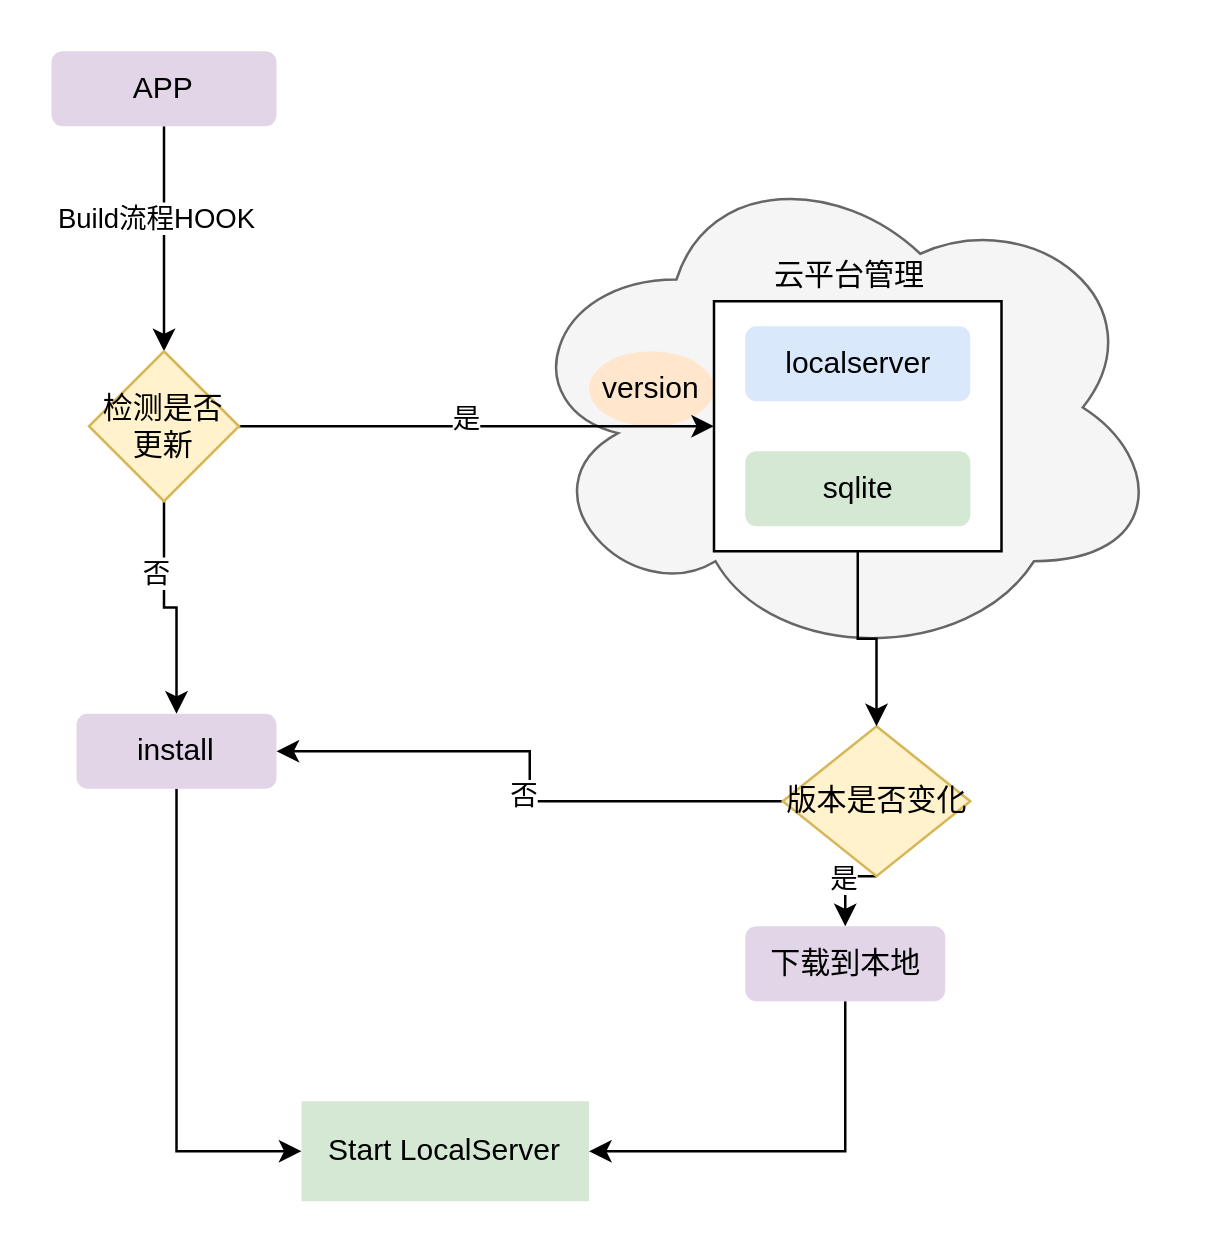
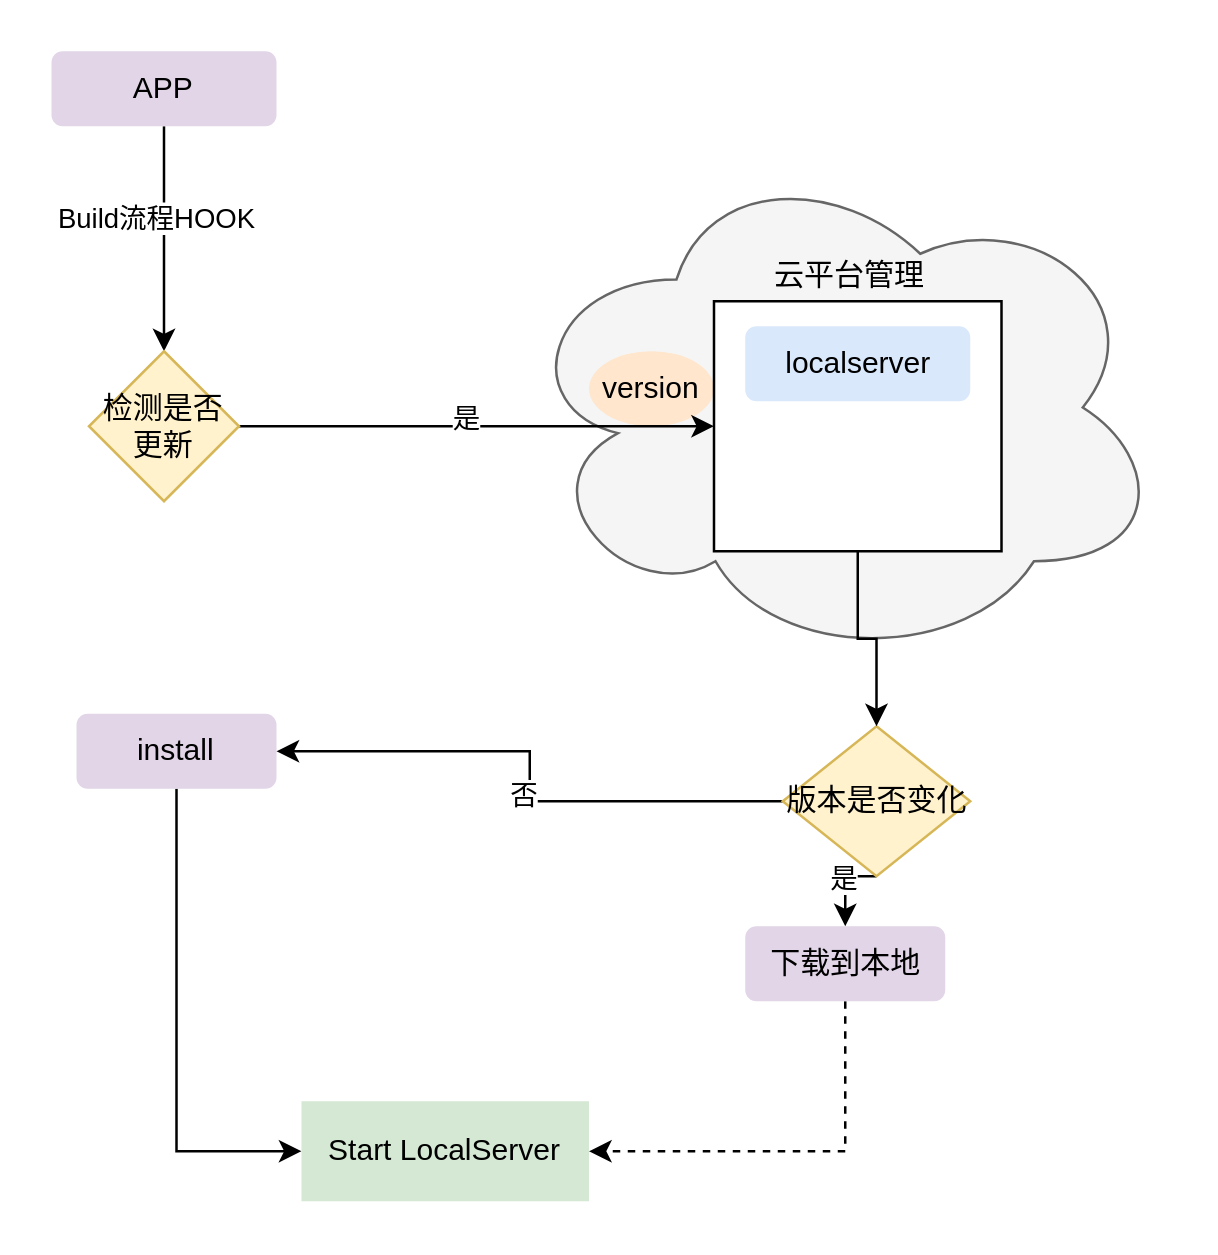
(858, 489) -> none
(164, 605) -> none
(798, 1151) -> (798, 1151)
